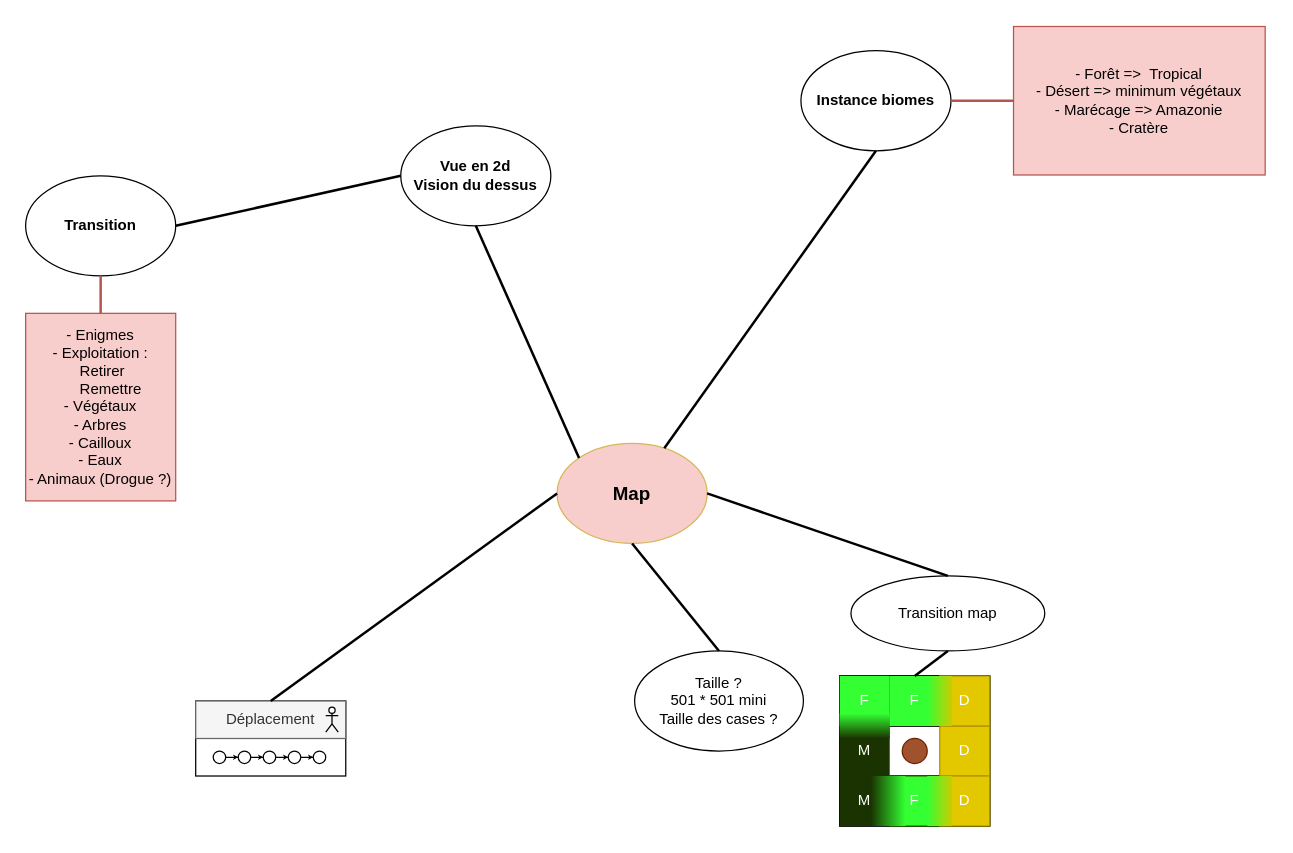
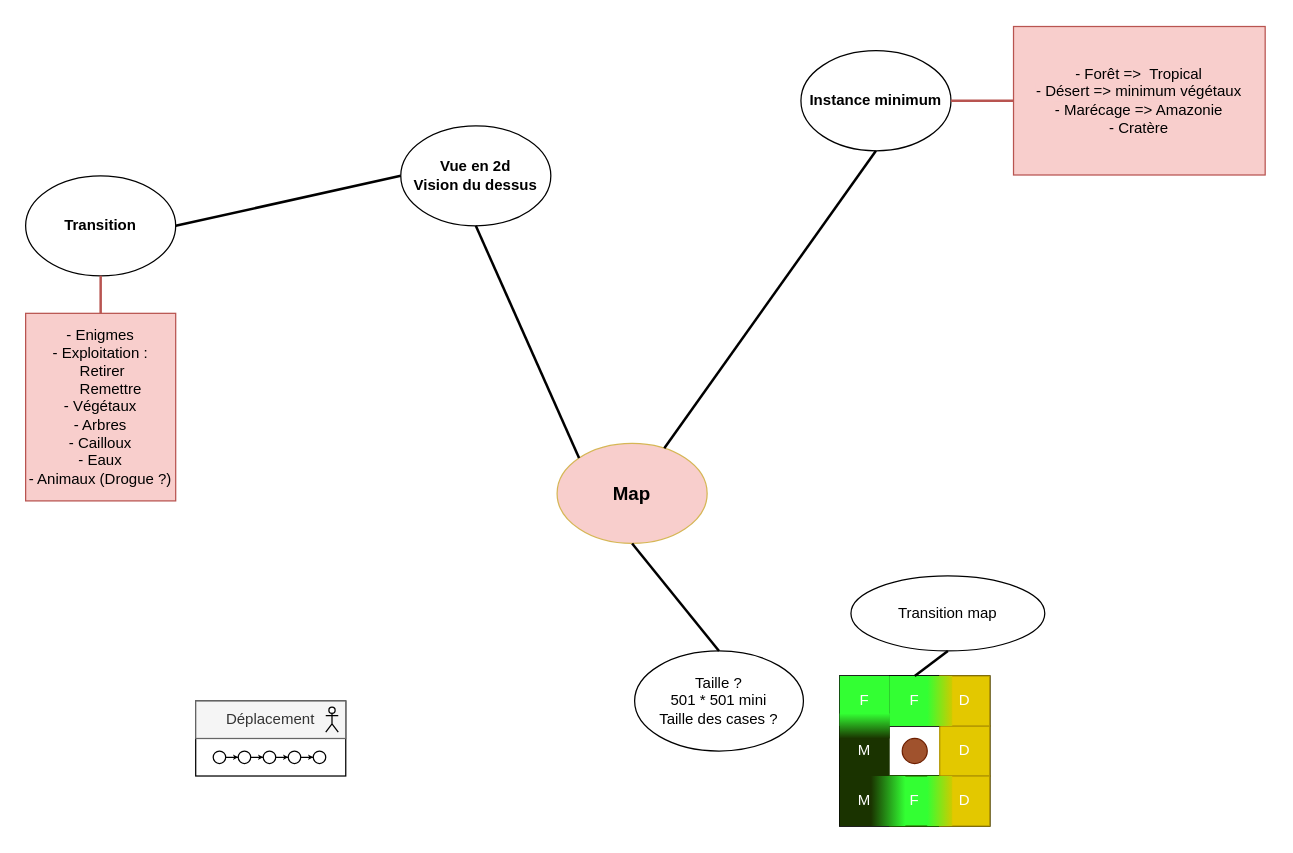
(876, 101) -> (876, 101)
(827, 534) -> none
(413, 597) -> none
